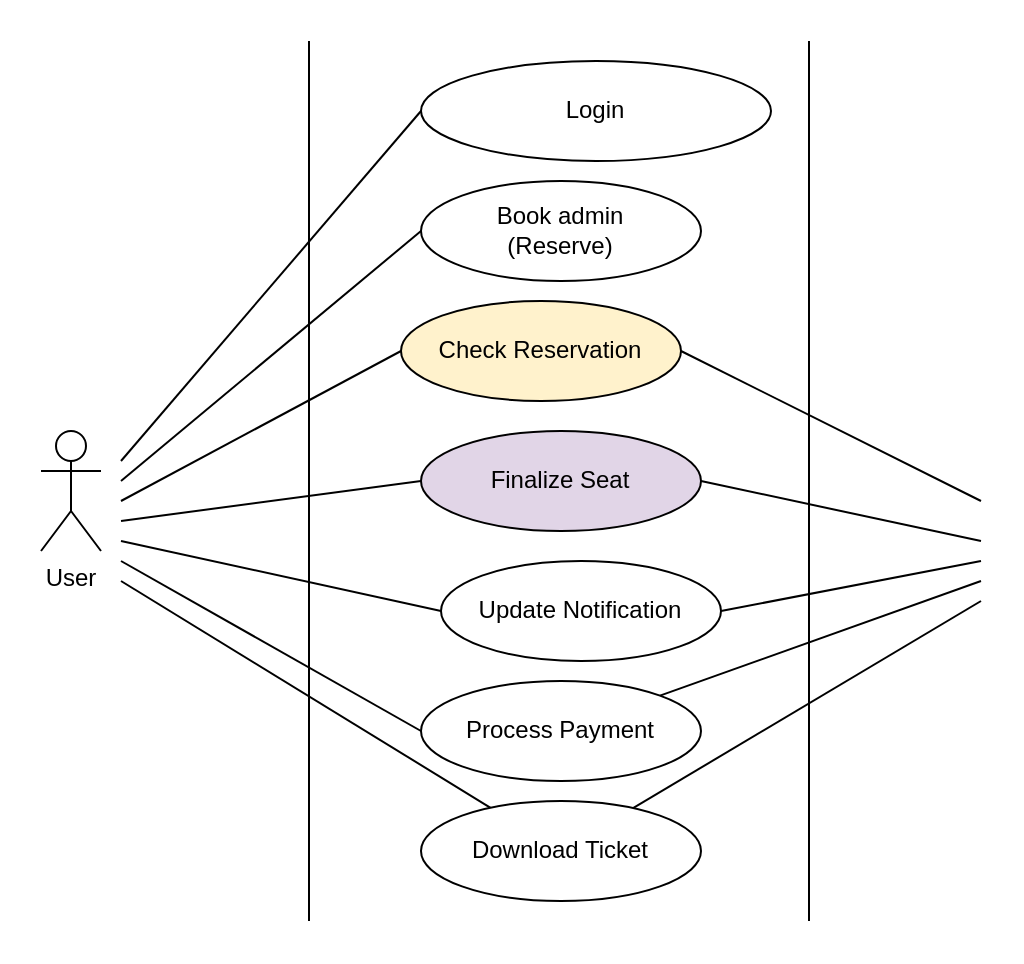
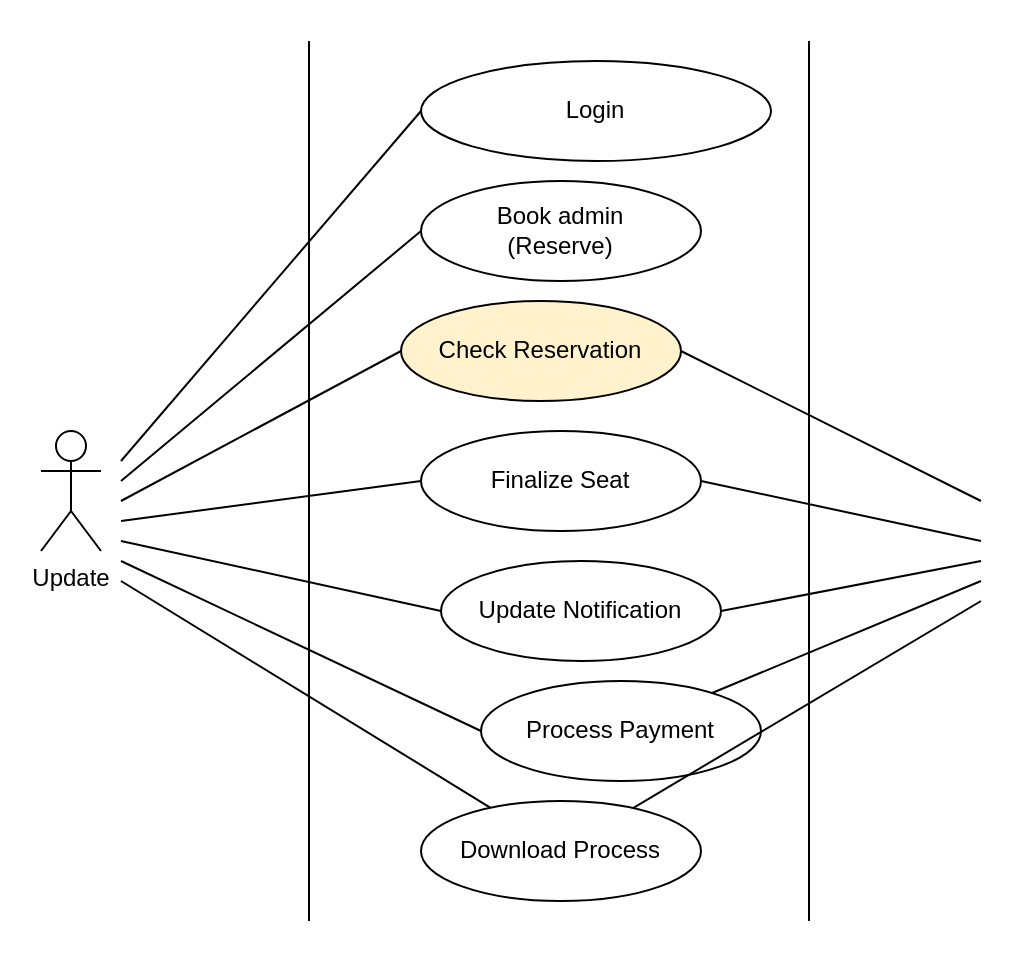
(561, 481) -> (561, 481)
(72, 579) -> (72, 579)
(561, 731) -> (621, 731)
(561, 851) -> (561, 851)
